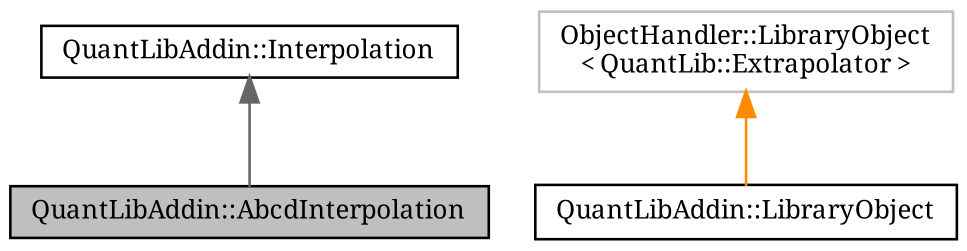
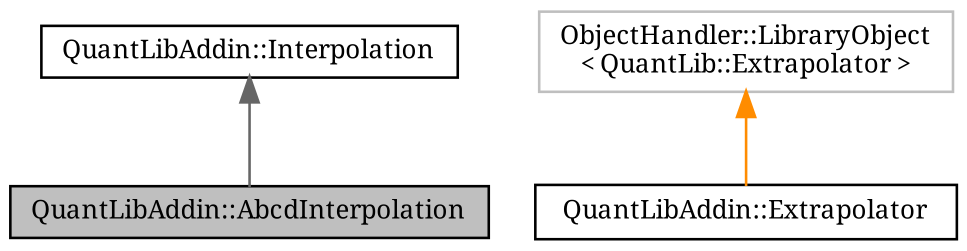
(746, 212) -> (746, 212)
